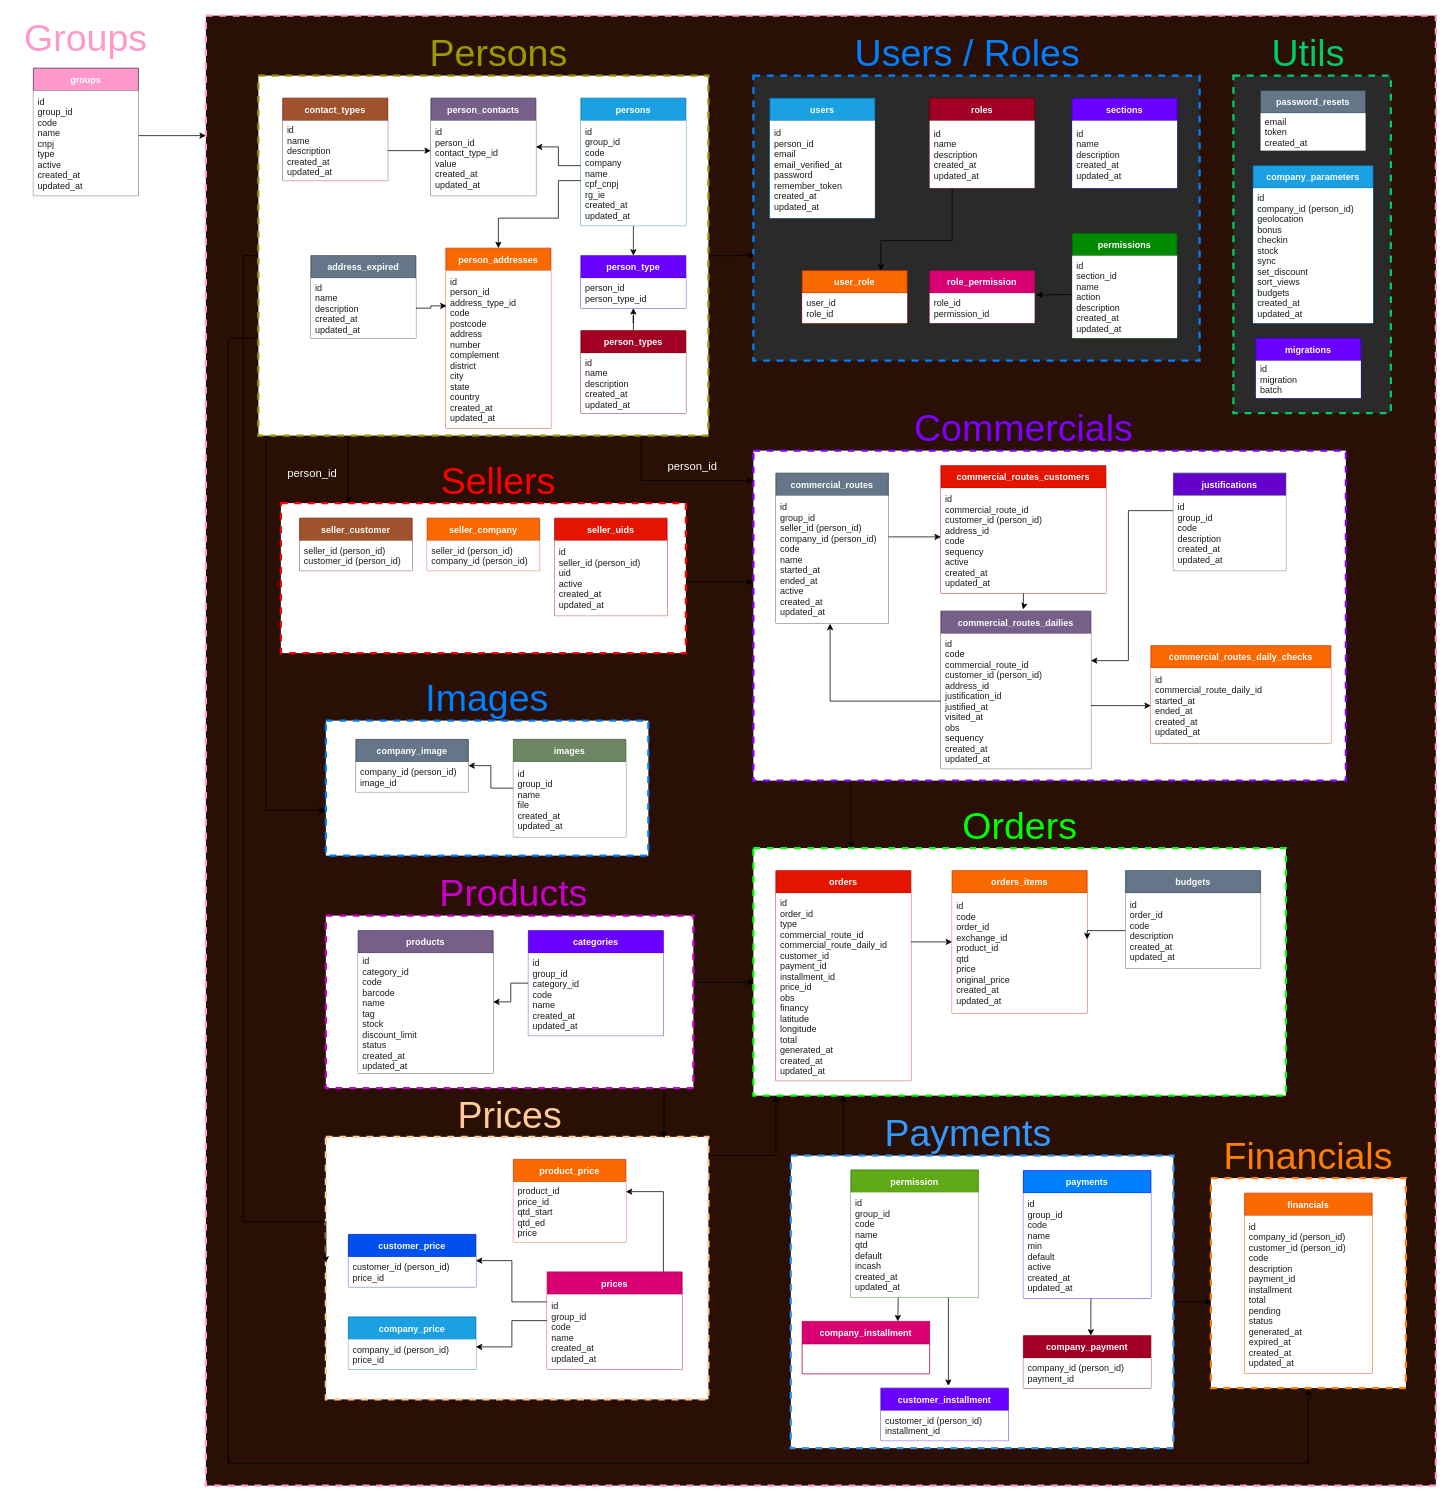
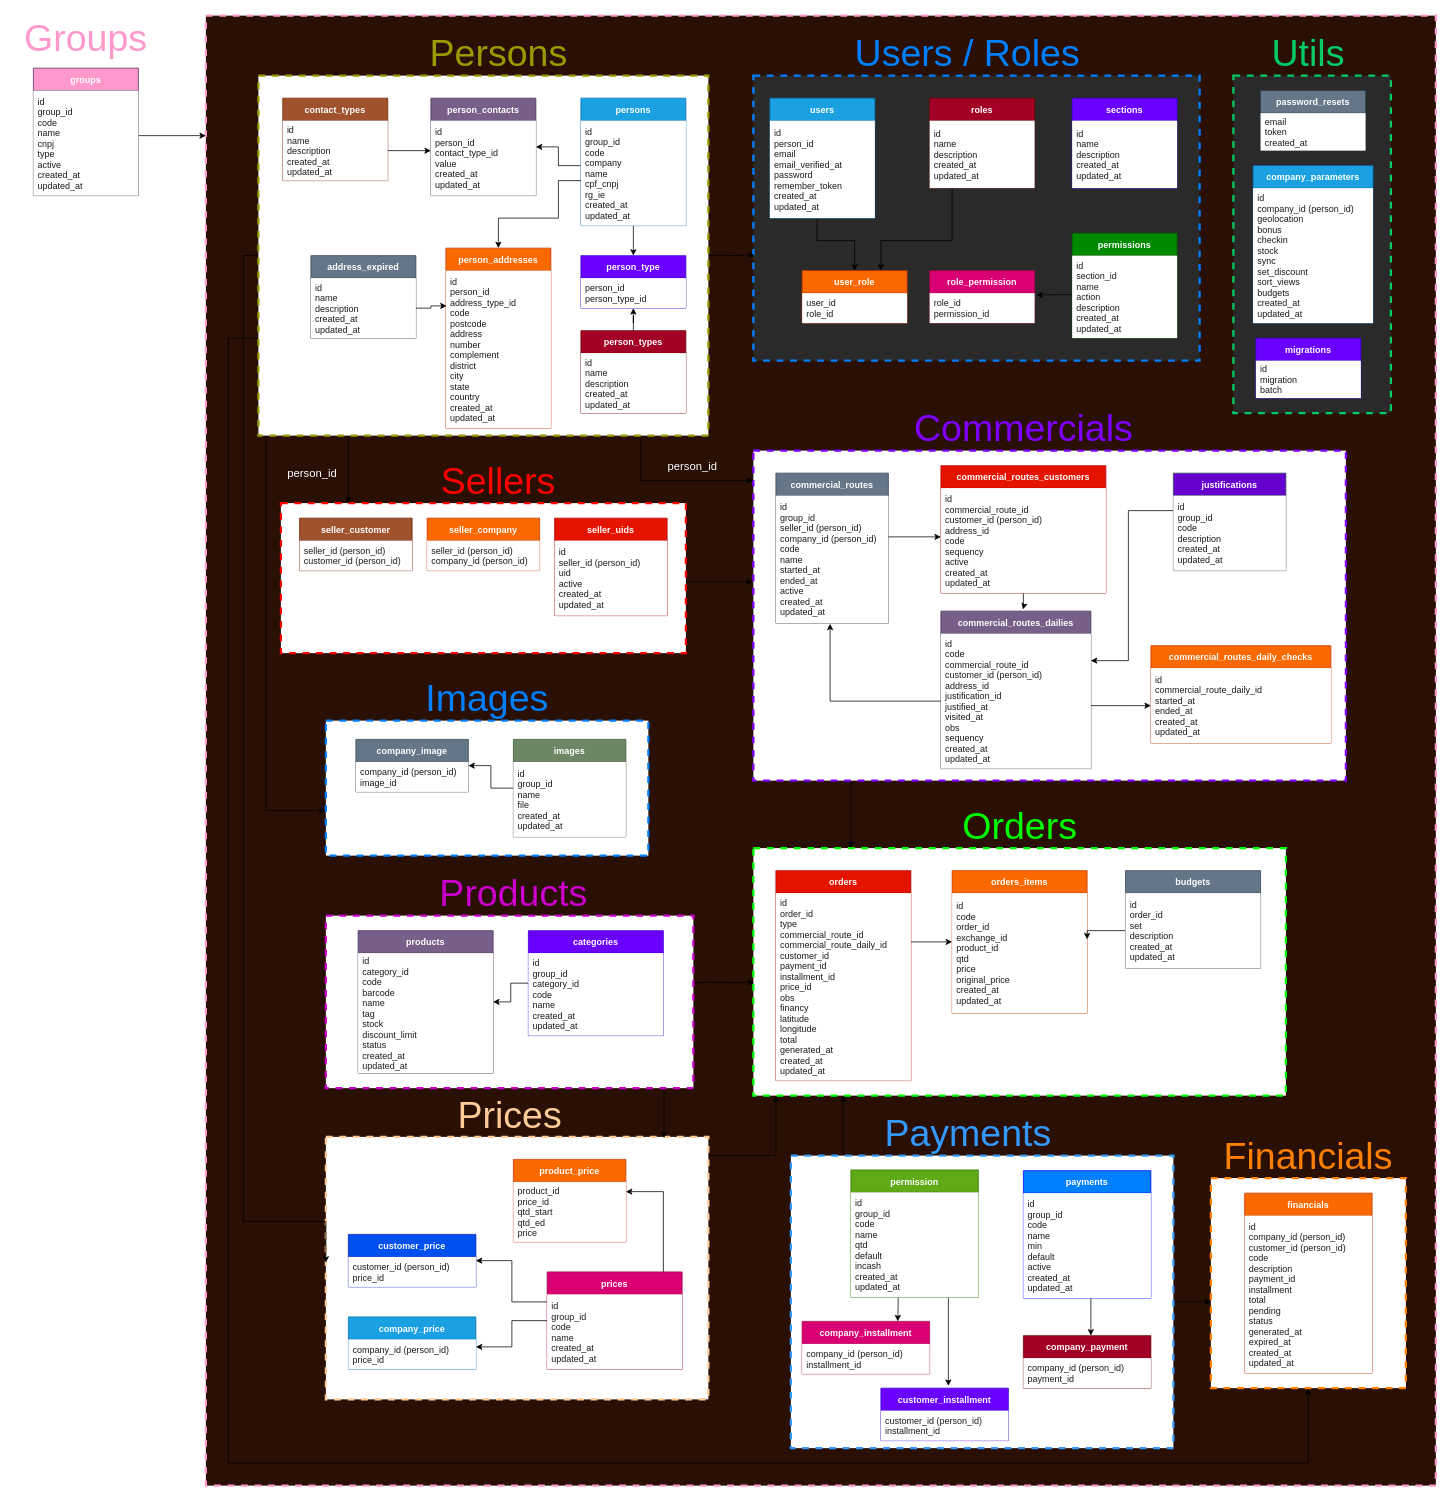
none -> (848, 240)
(1134, 905) -> (1134, 905)
none -> (866, 1359)
